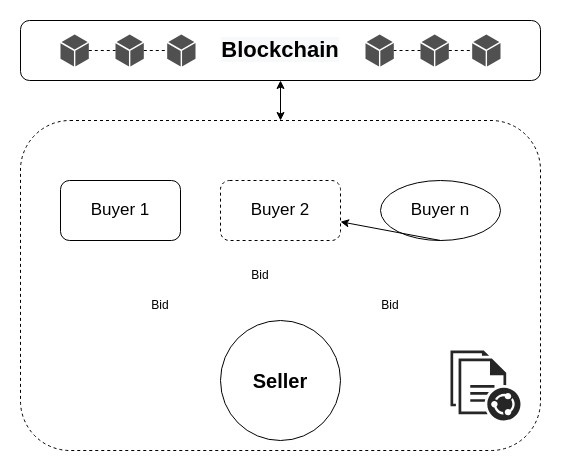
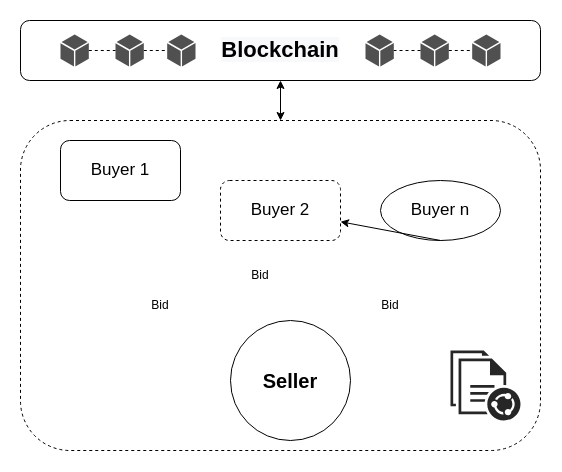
(121, 211) -> (121, 171)
(281, 381) -> (291, 381)
